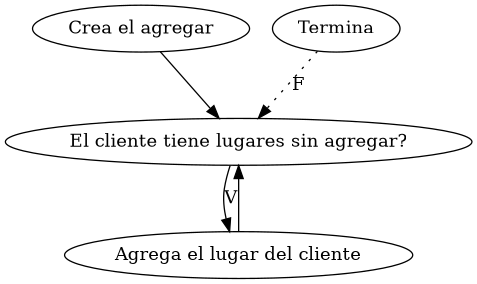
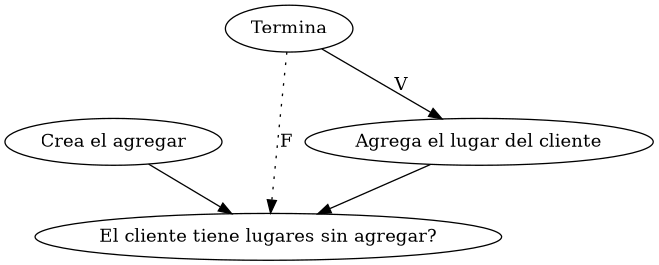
(224, 192) -> (376, 81)
